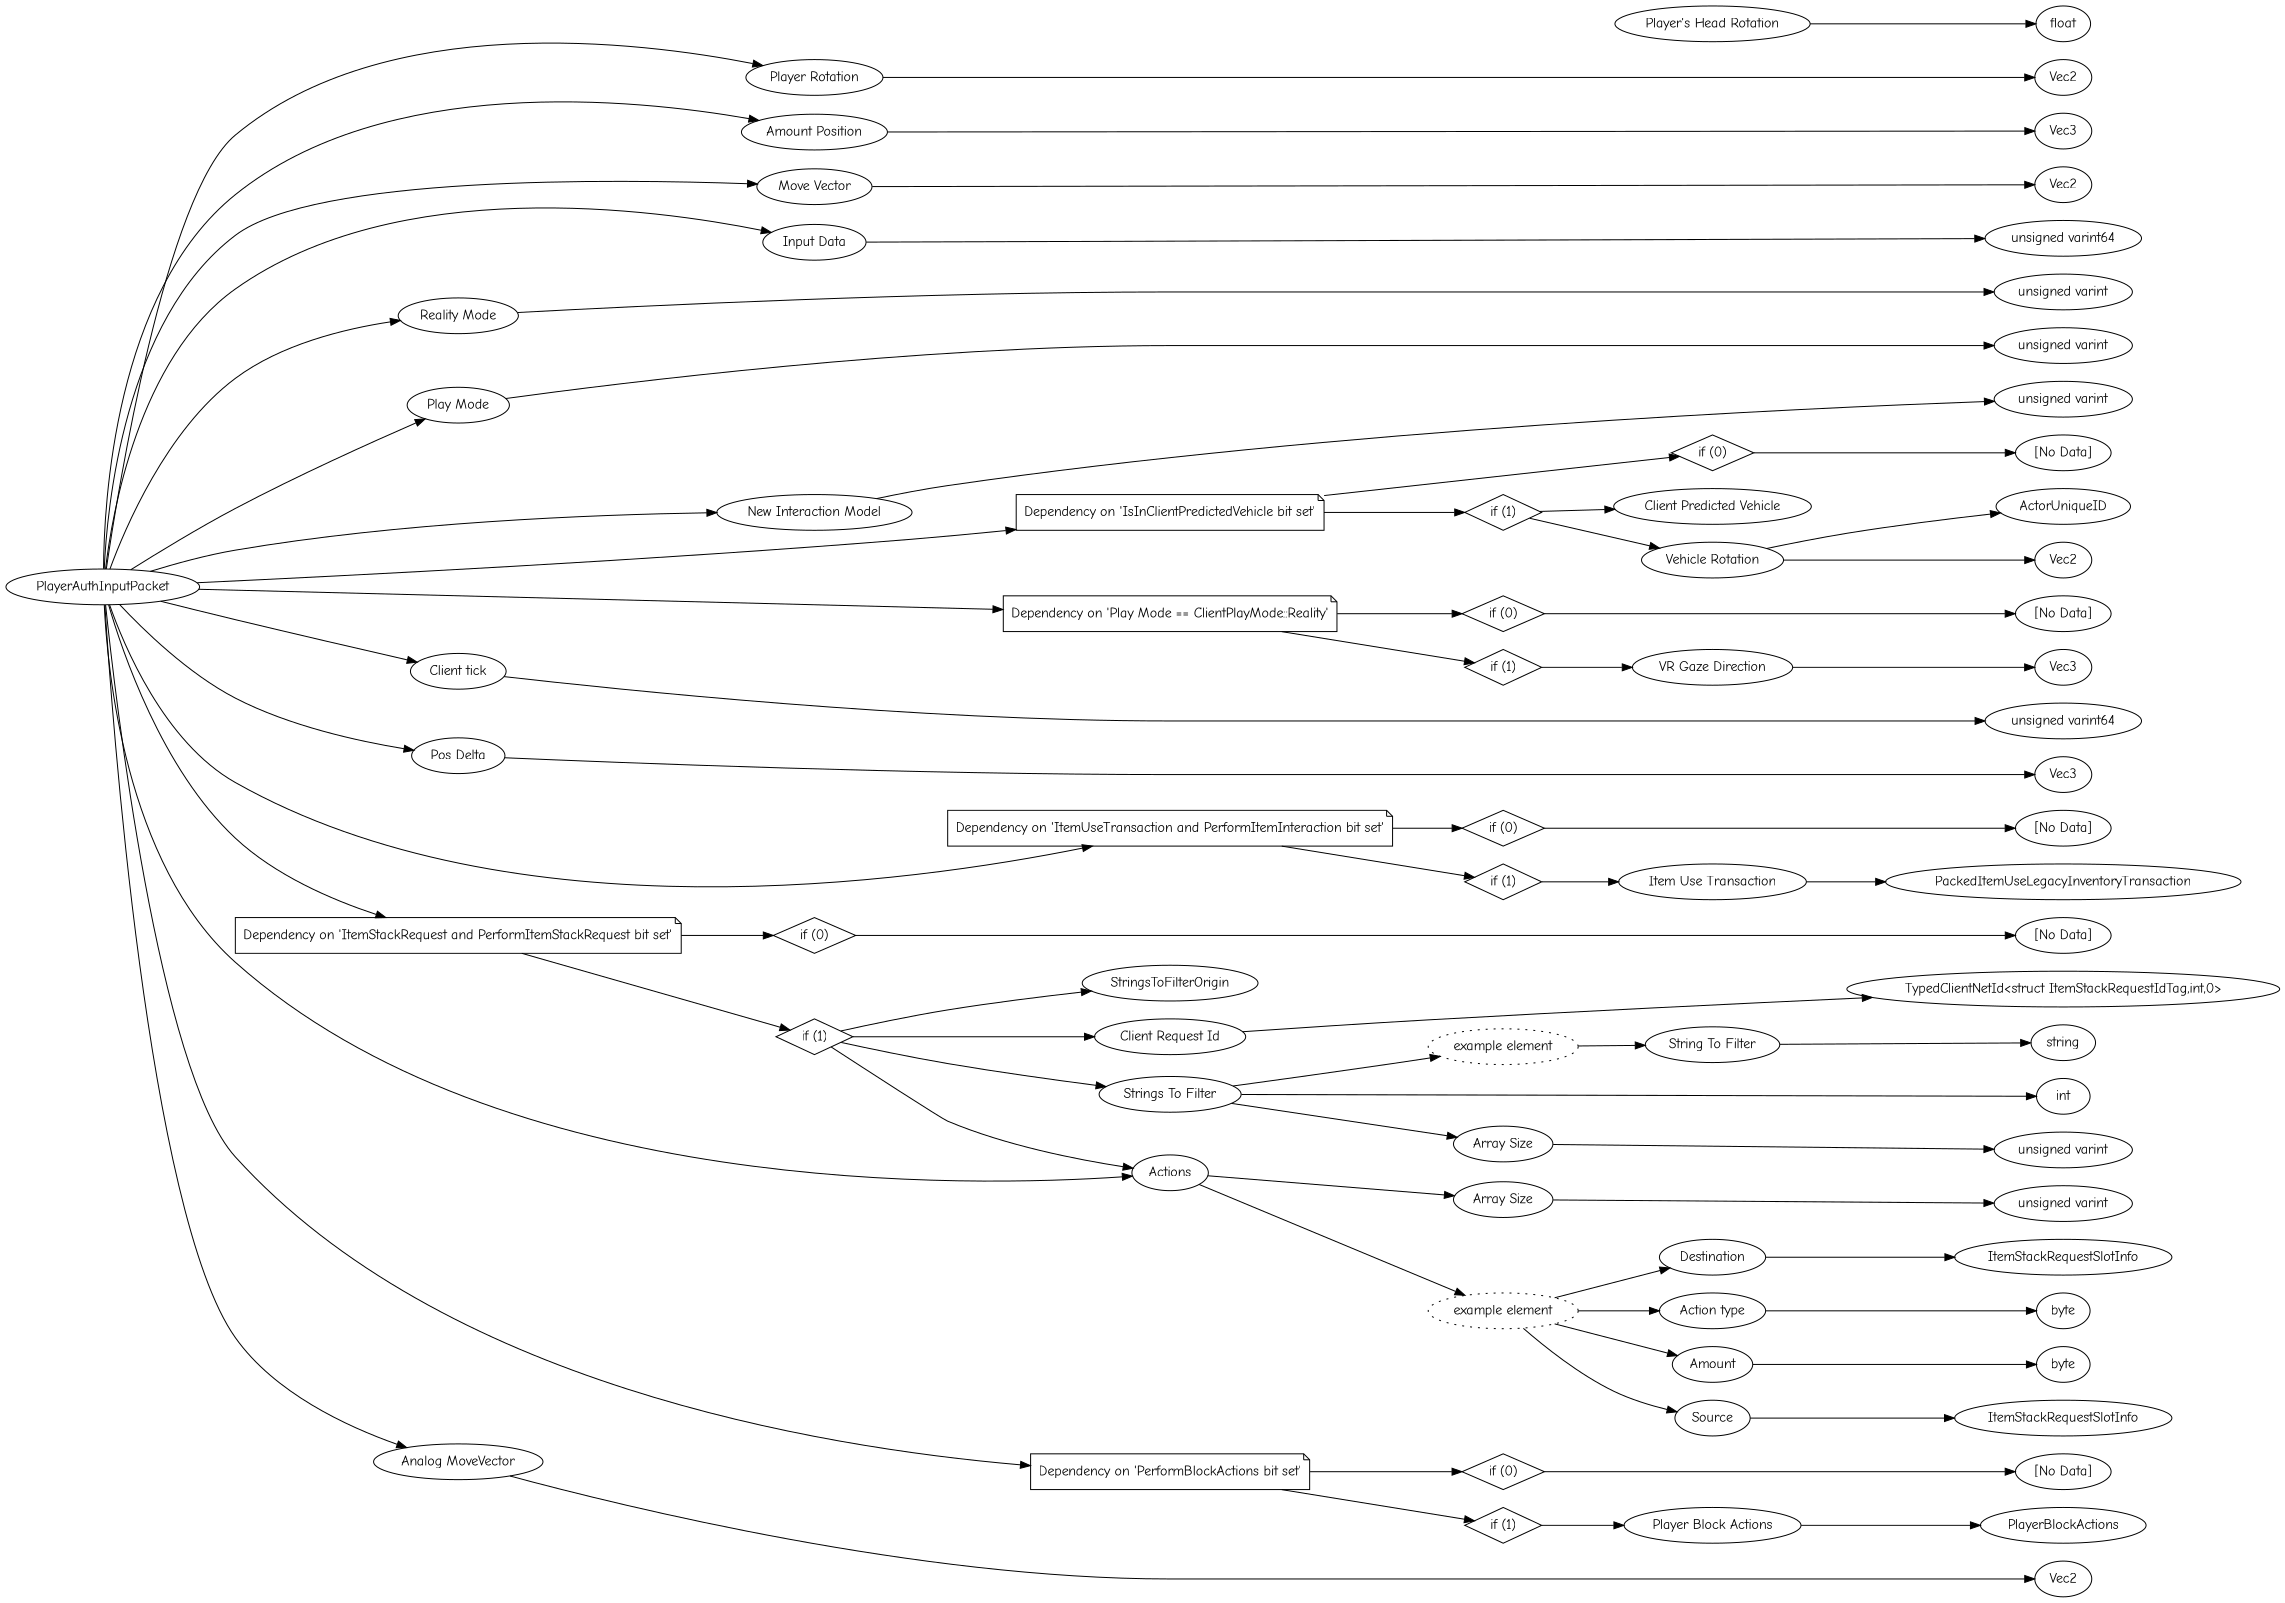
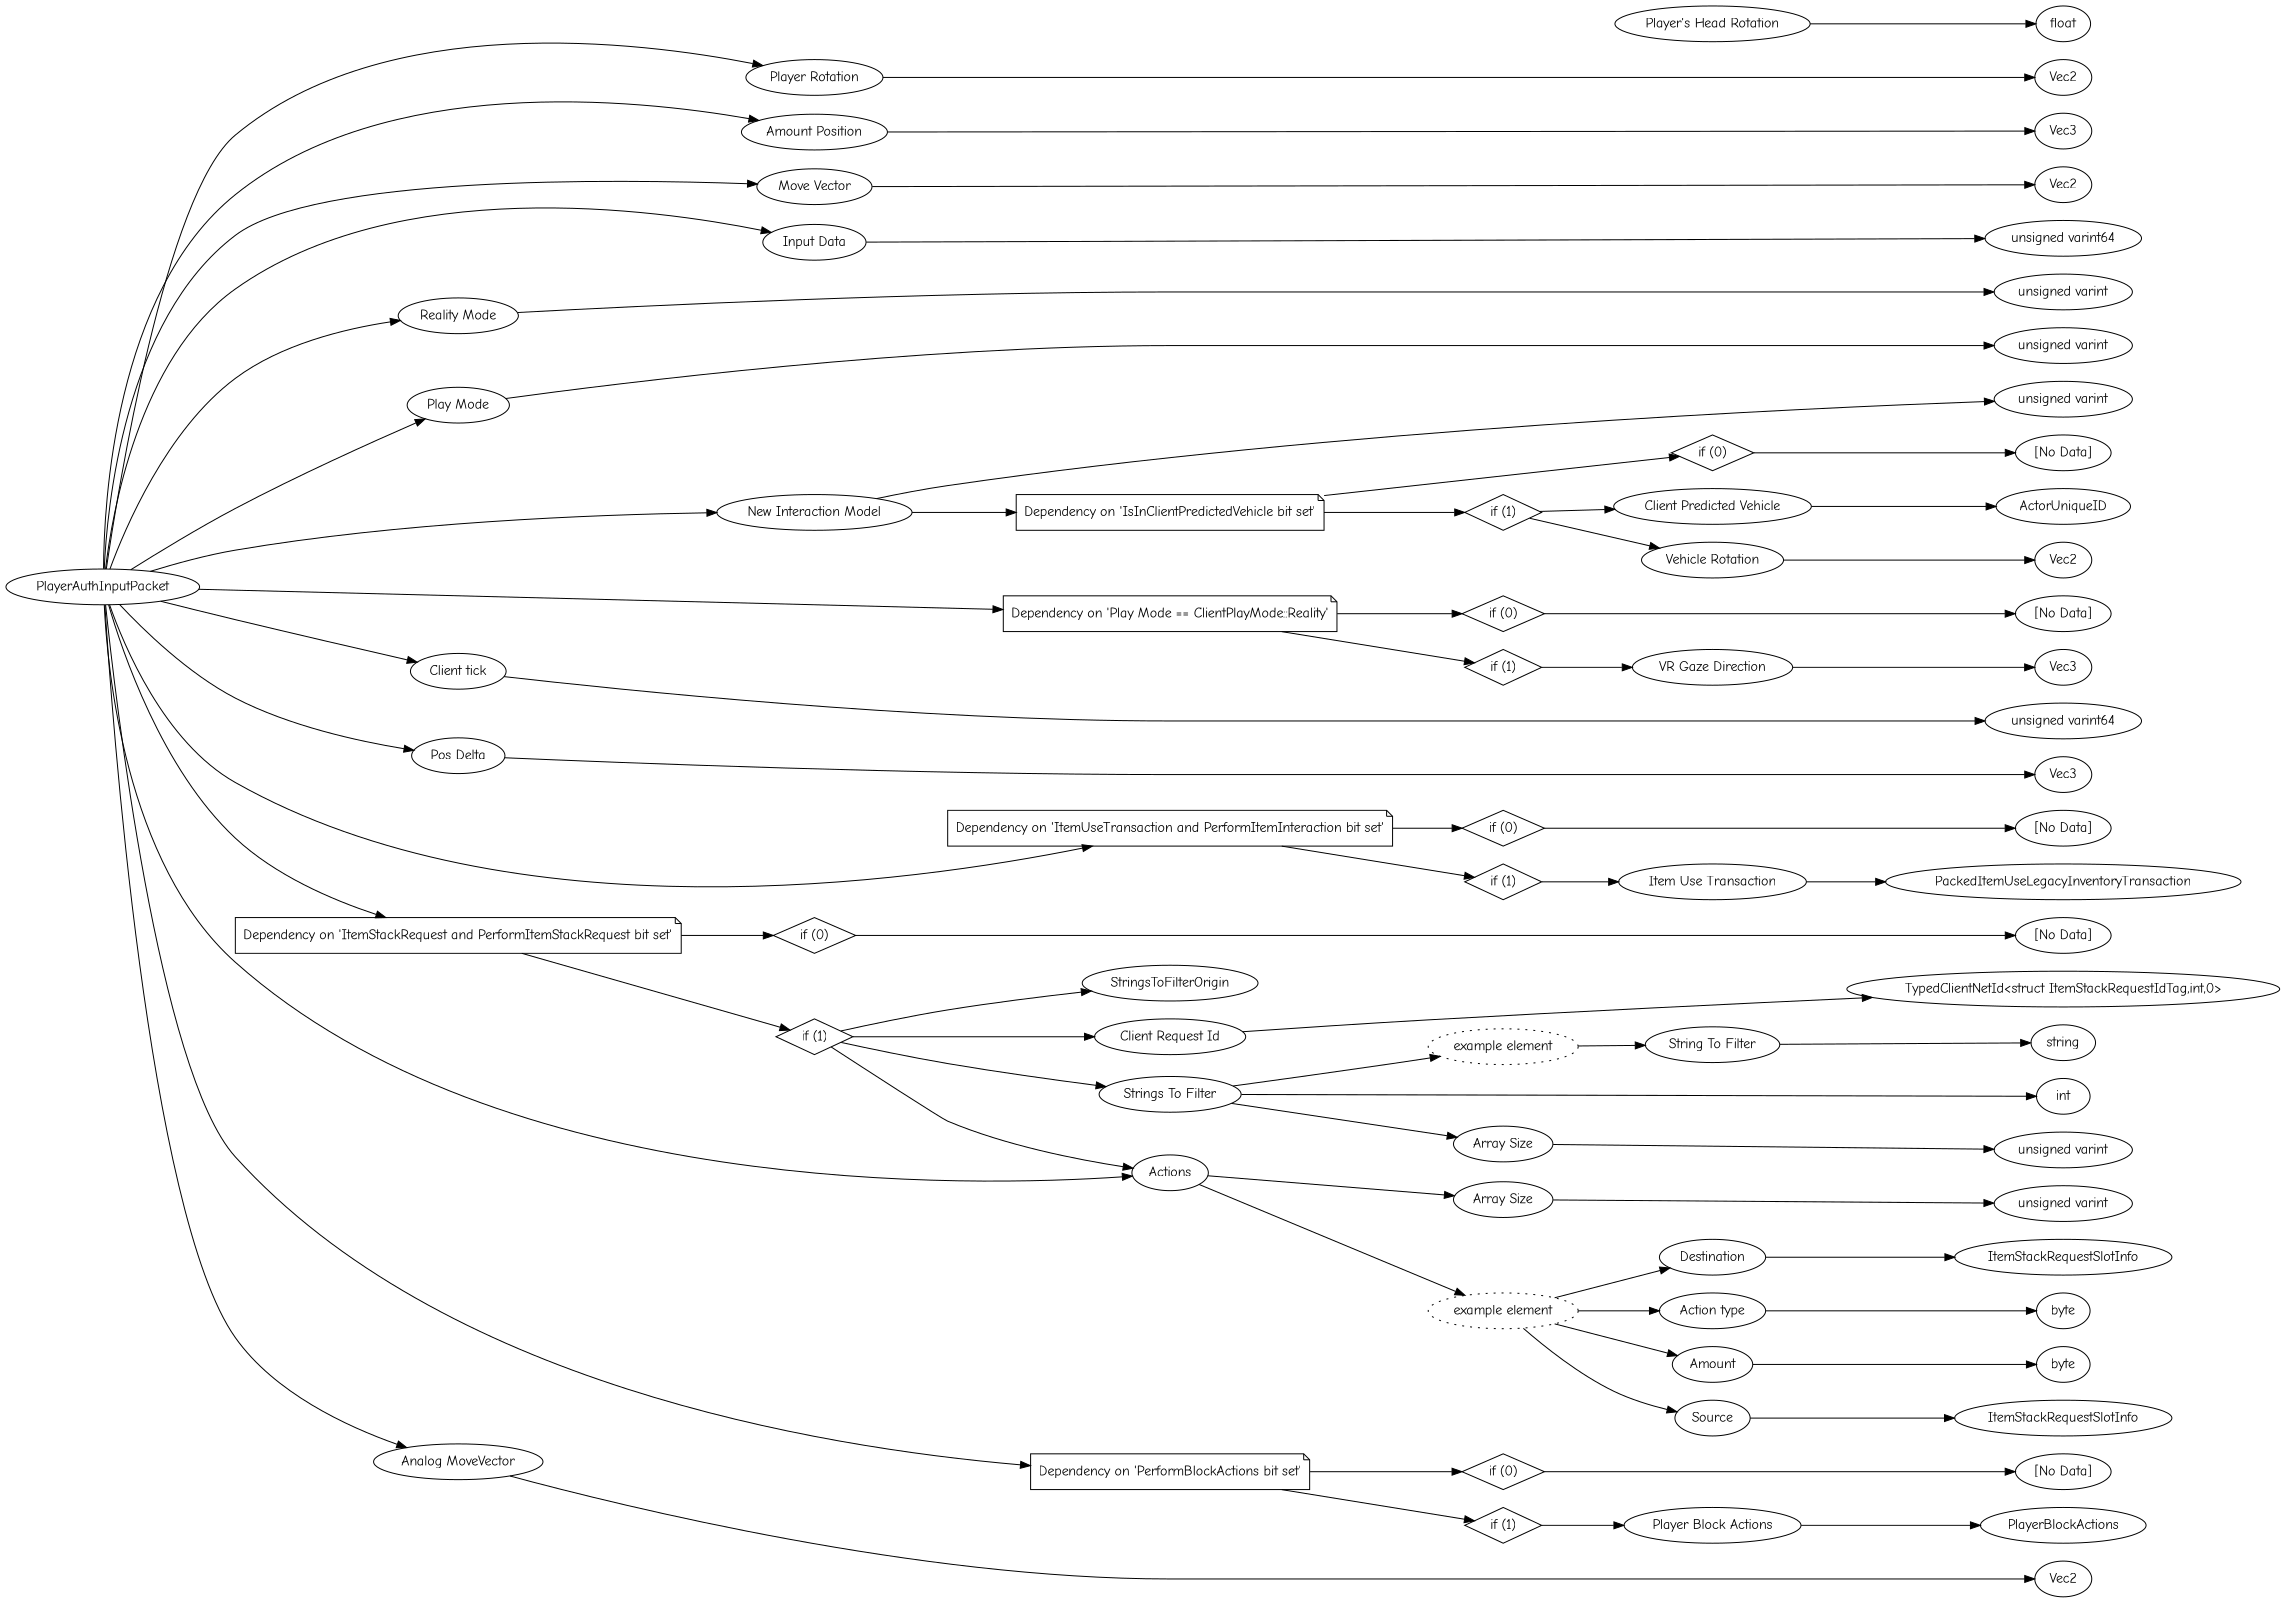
(1878, 528) -> (1899, 506)
(602, 561) -> (959, 512)
